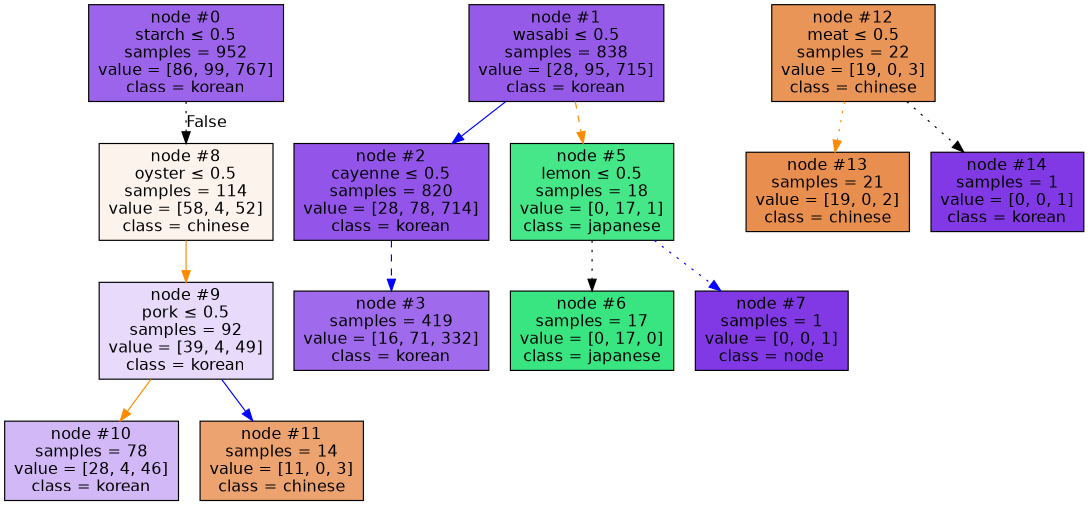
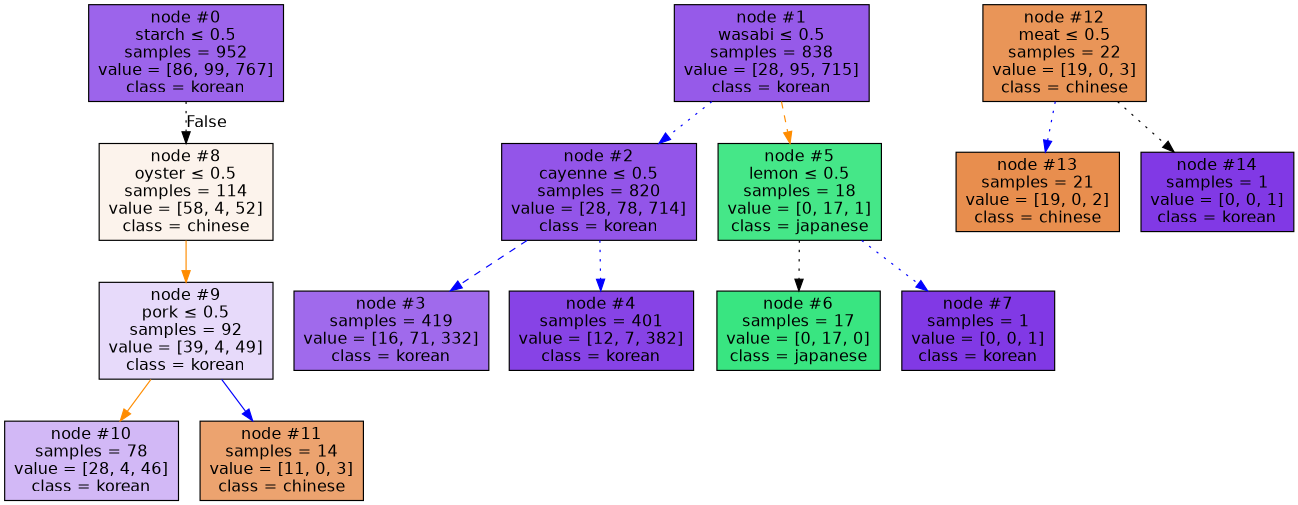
(484, 119) -> (690, 119)
(841, 121) -> (1051, 121)
none -> (601, 331)
(772, 356) -> (978, 356)
